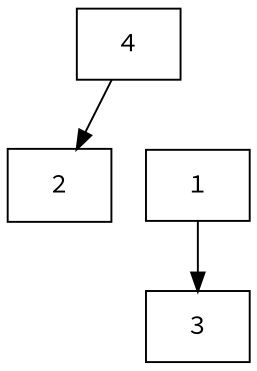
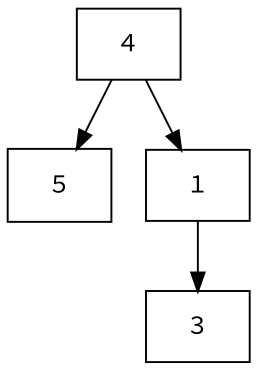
none -> (159, 106)
(60, 185) -> (60, 185)
